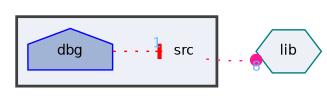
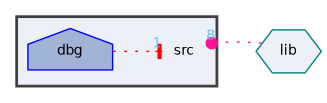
(228, 61) -> (240, 42)
